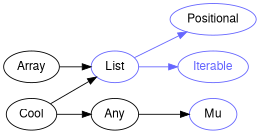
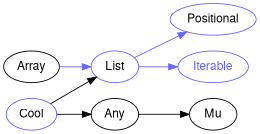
(71, 67) -> (71, 67)
(32, 114) -> (32, 114)
(213, 114) -> (213, 114)
